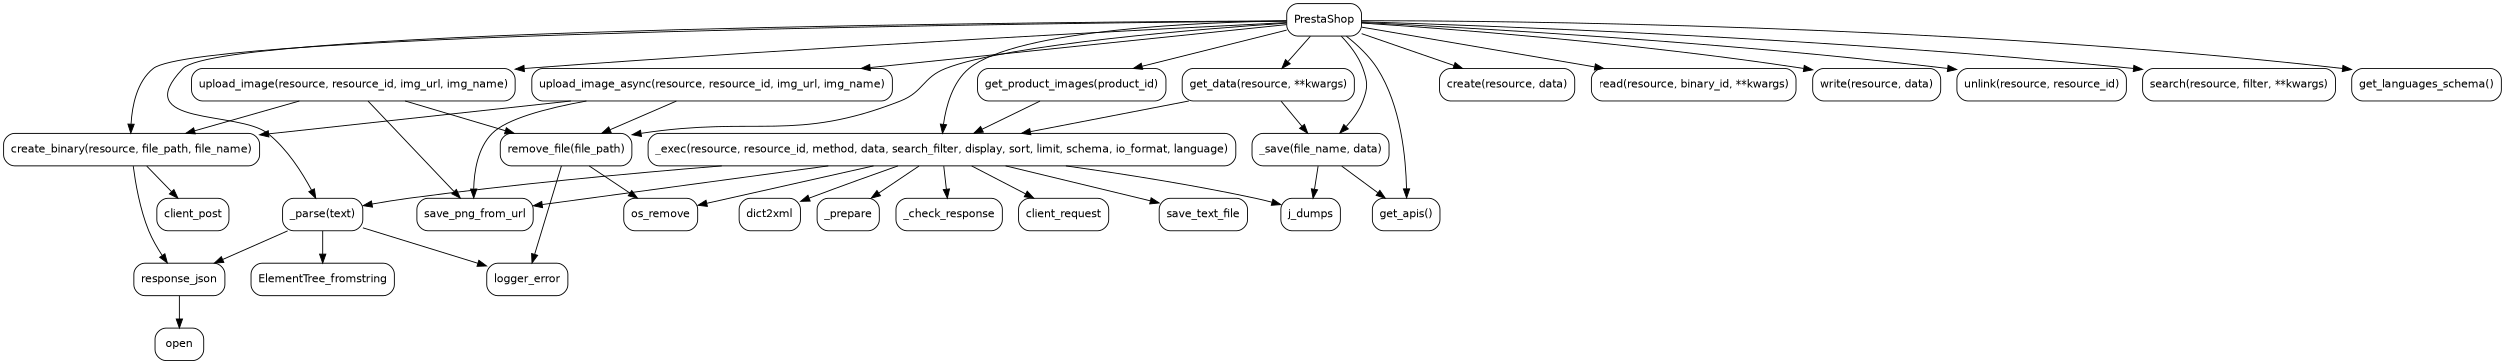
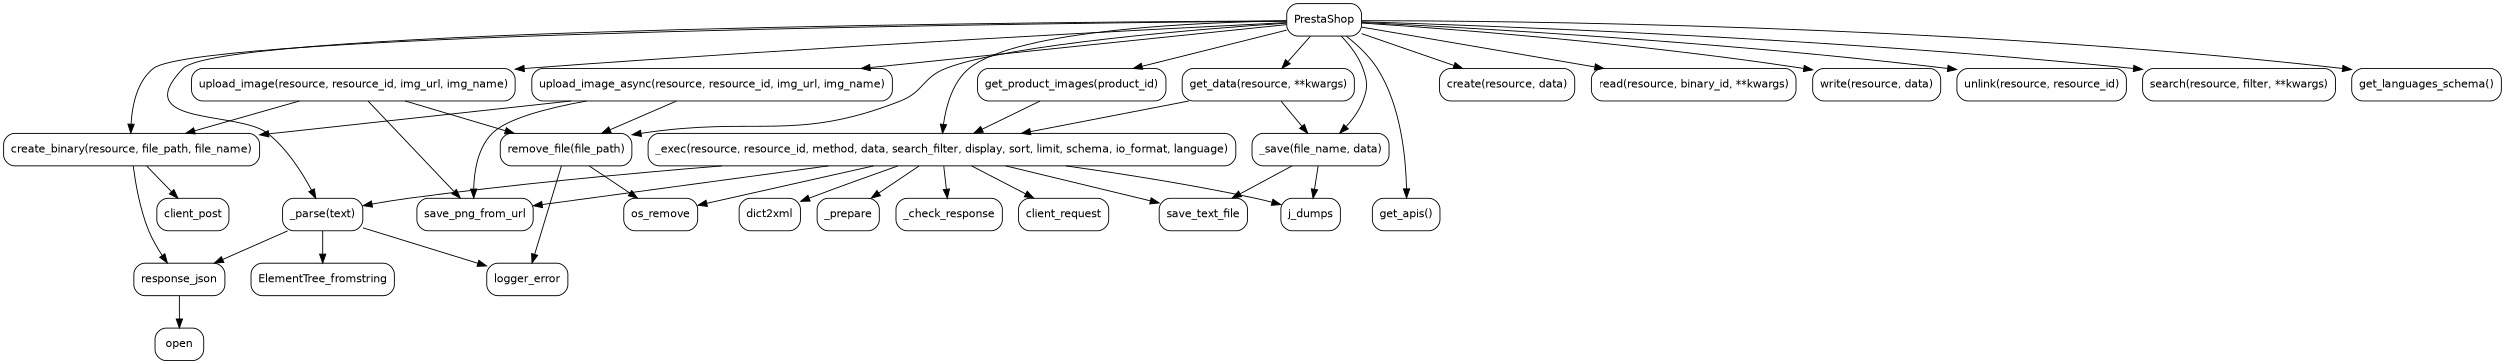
(1360, 179) -> (1266, 180)
